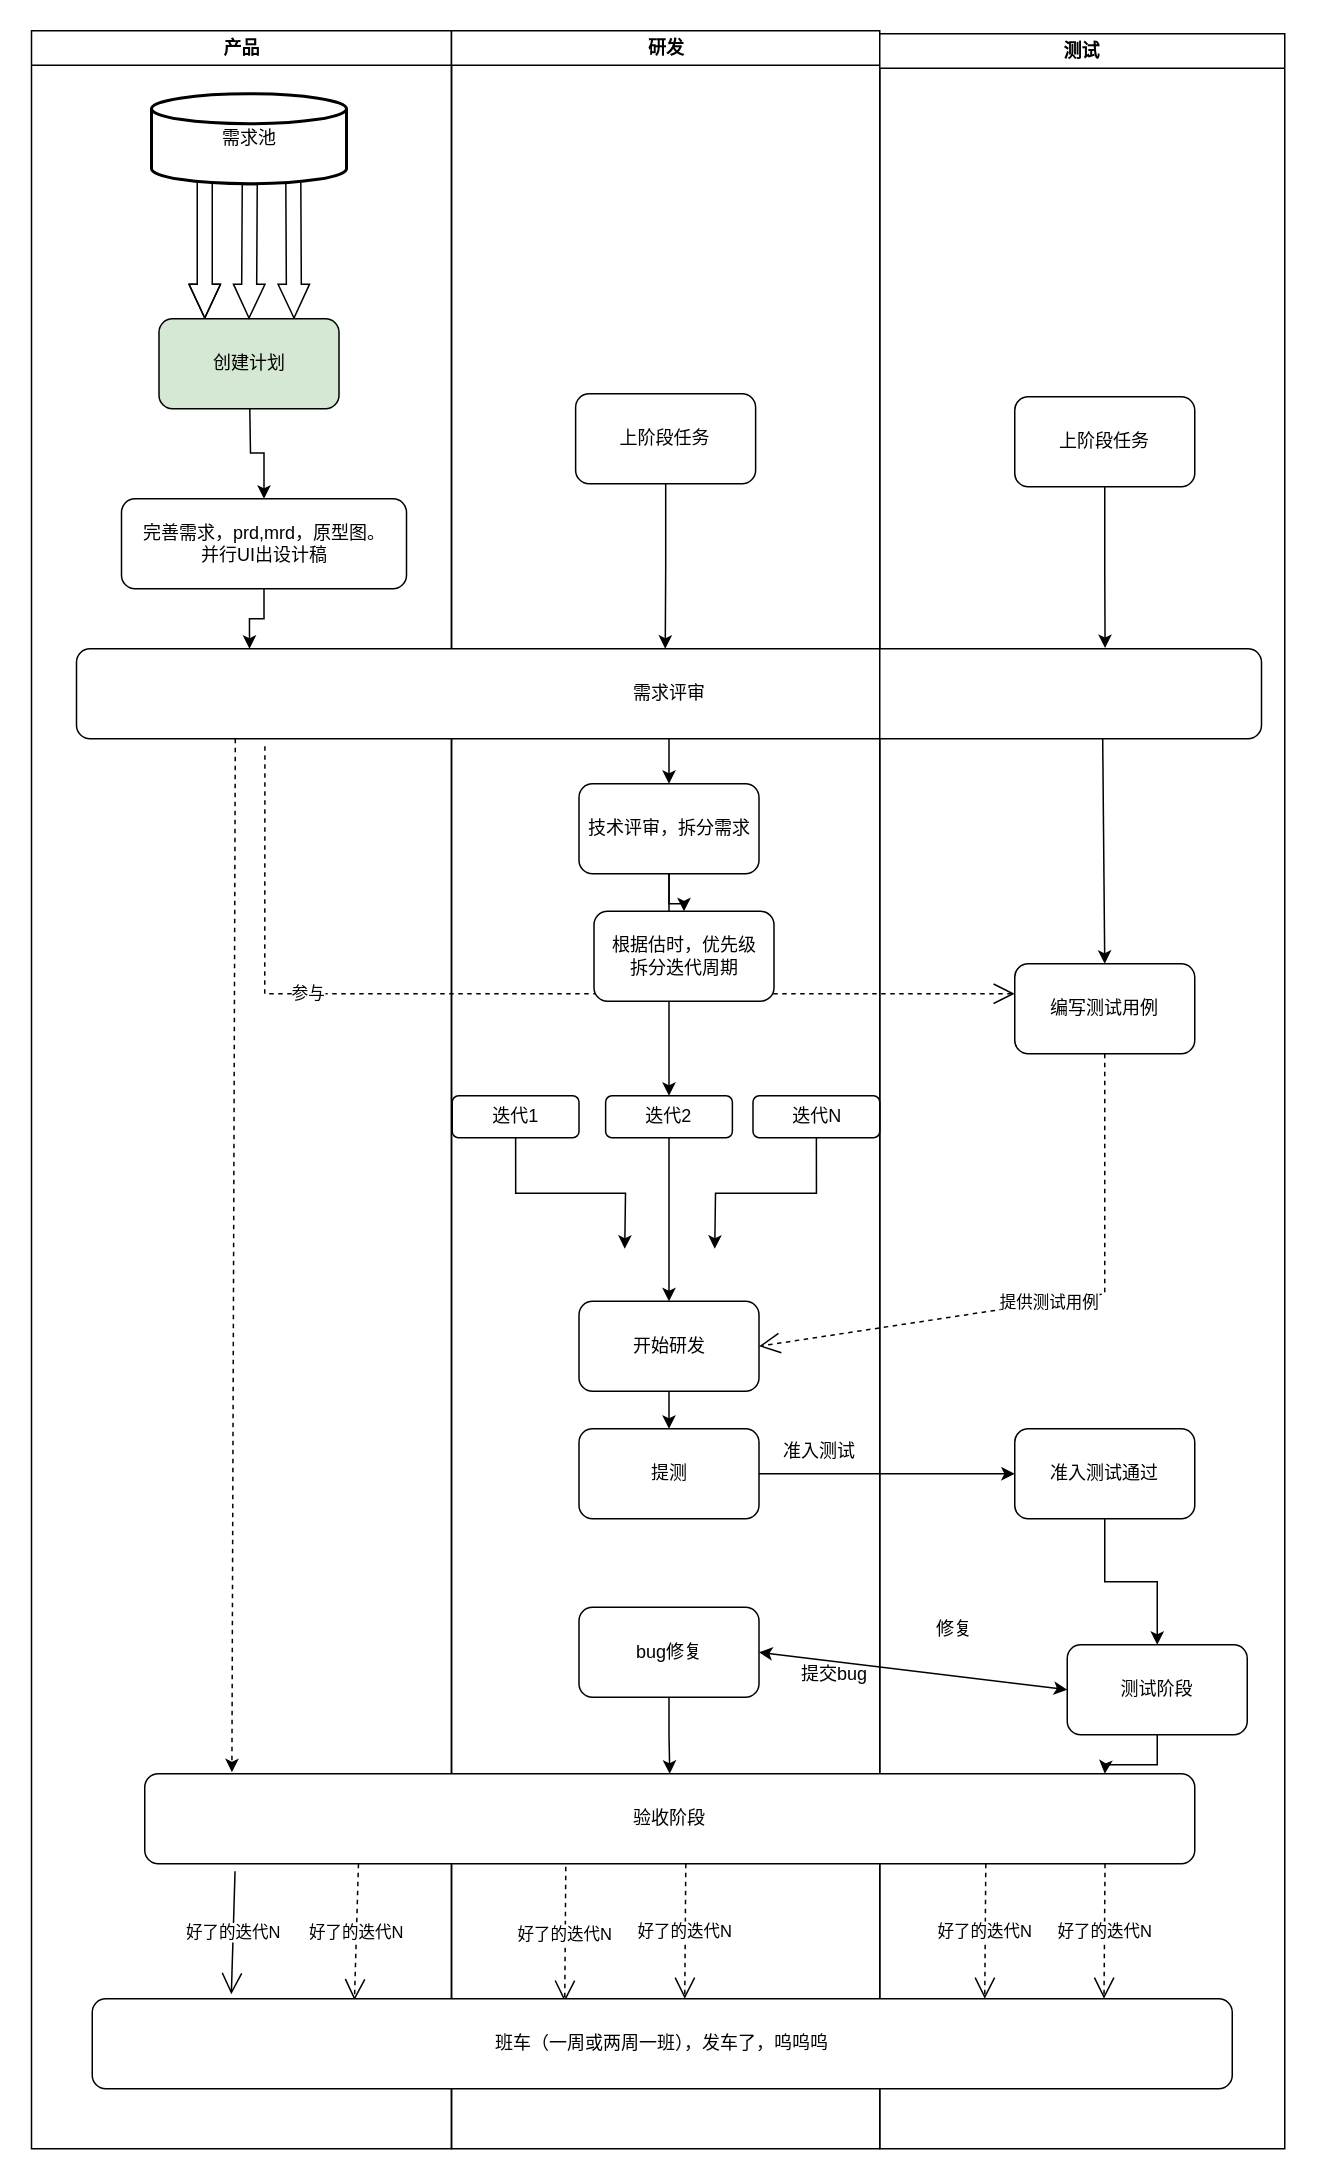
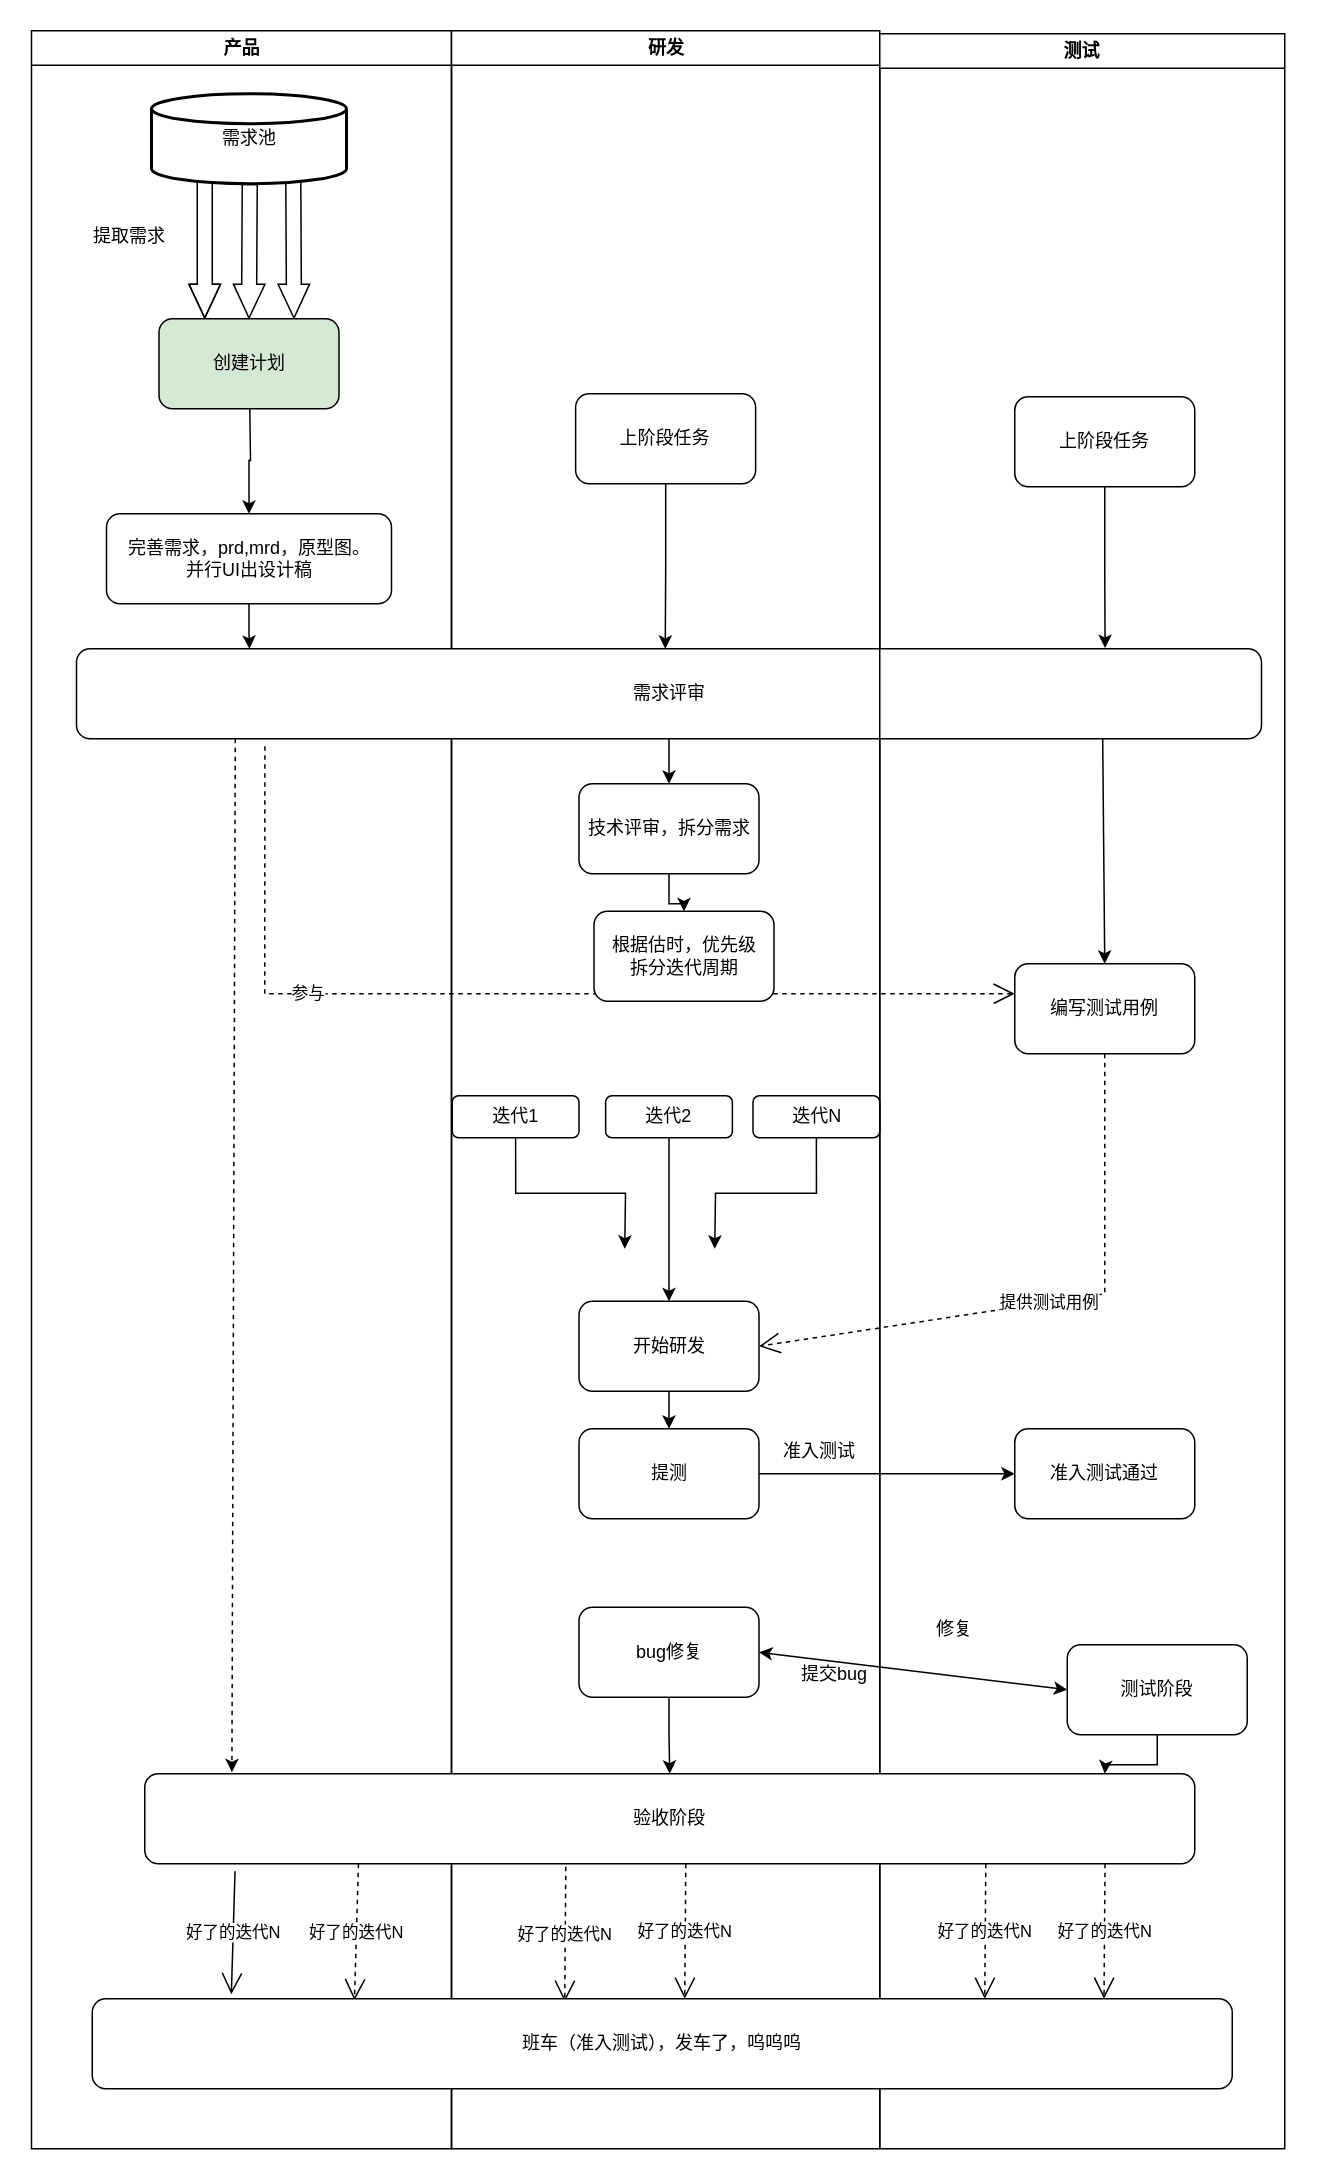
none -> (130, 236)
(264, 544) -> (249, 559)
(669, 1043) -> none
(1126, 1582) -> none
(662, 2044) -> (662, 2044)
